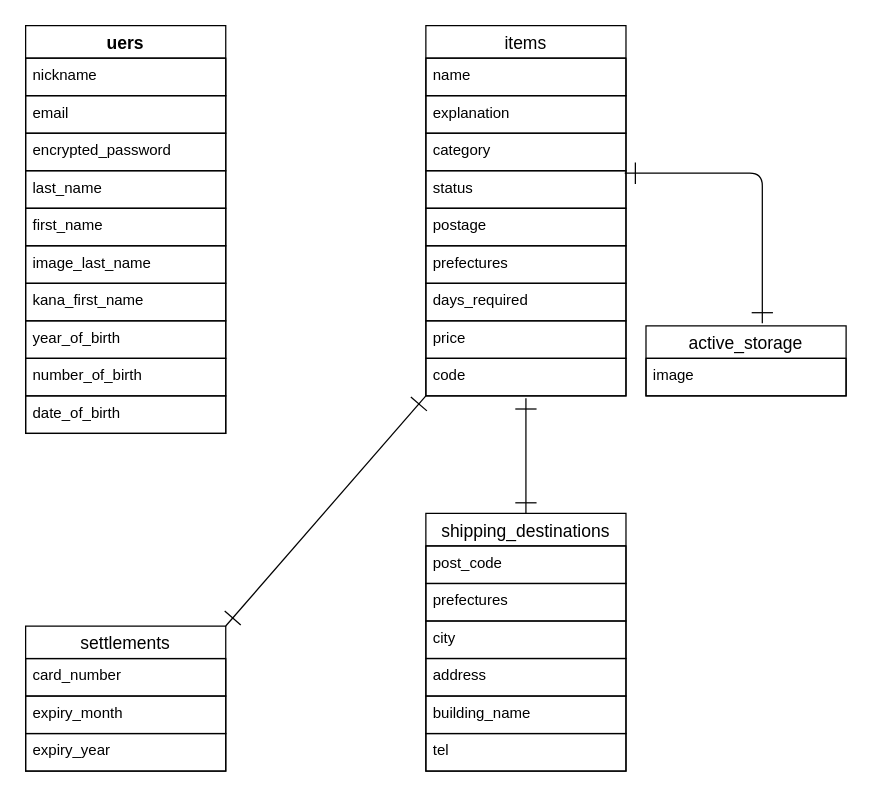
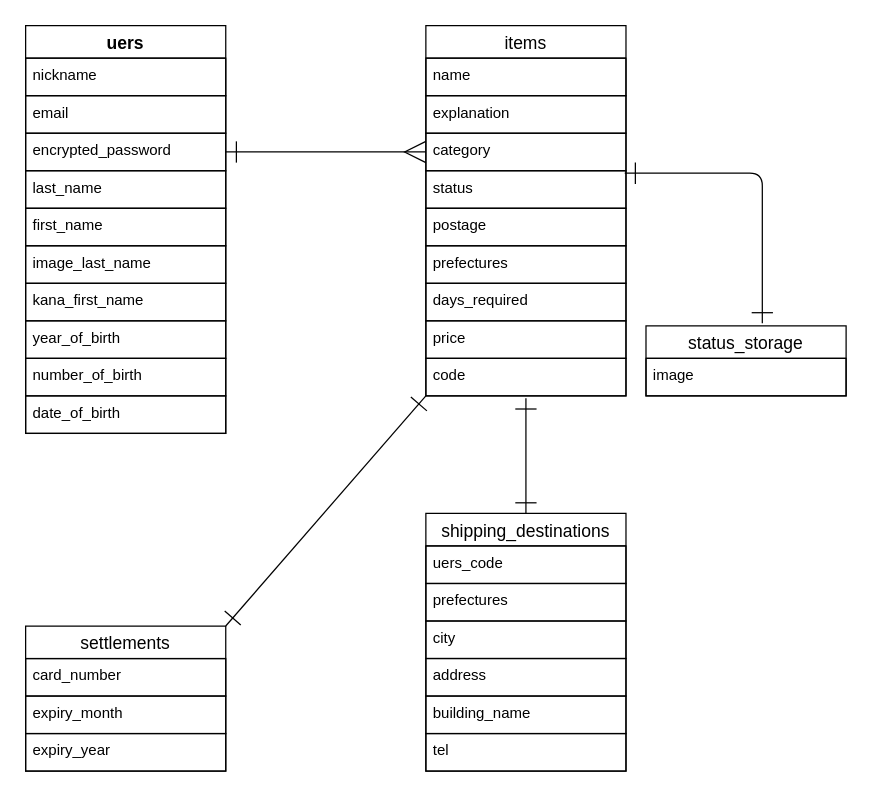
none -> (325, 152)
(745, 343) -> (745, 343)
(470, 563) -> (470, 563)
